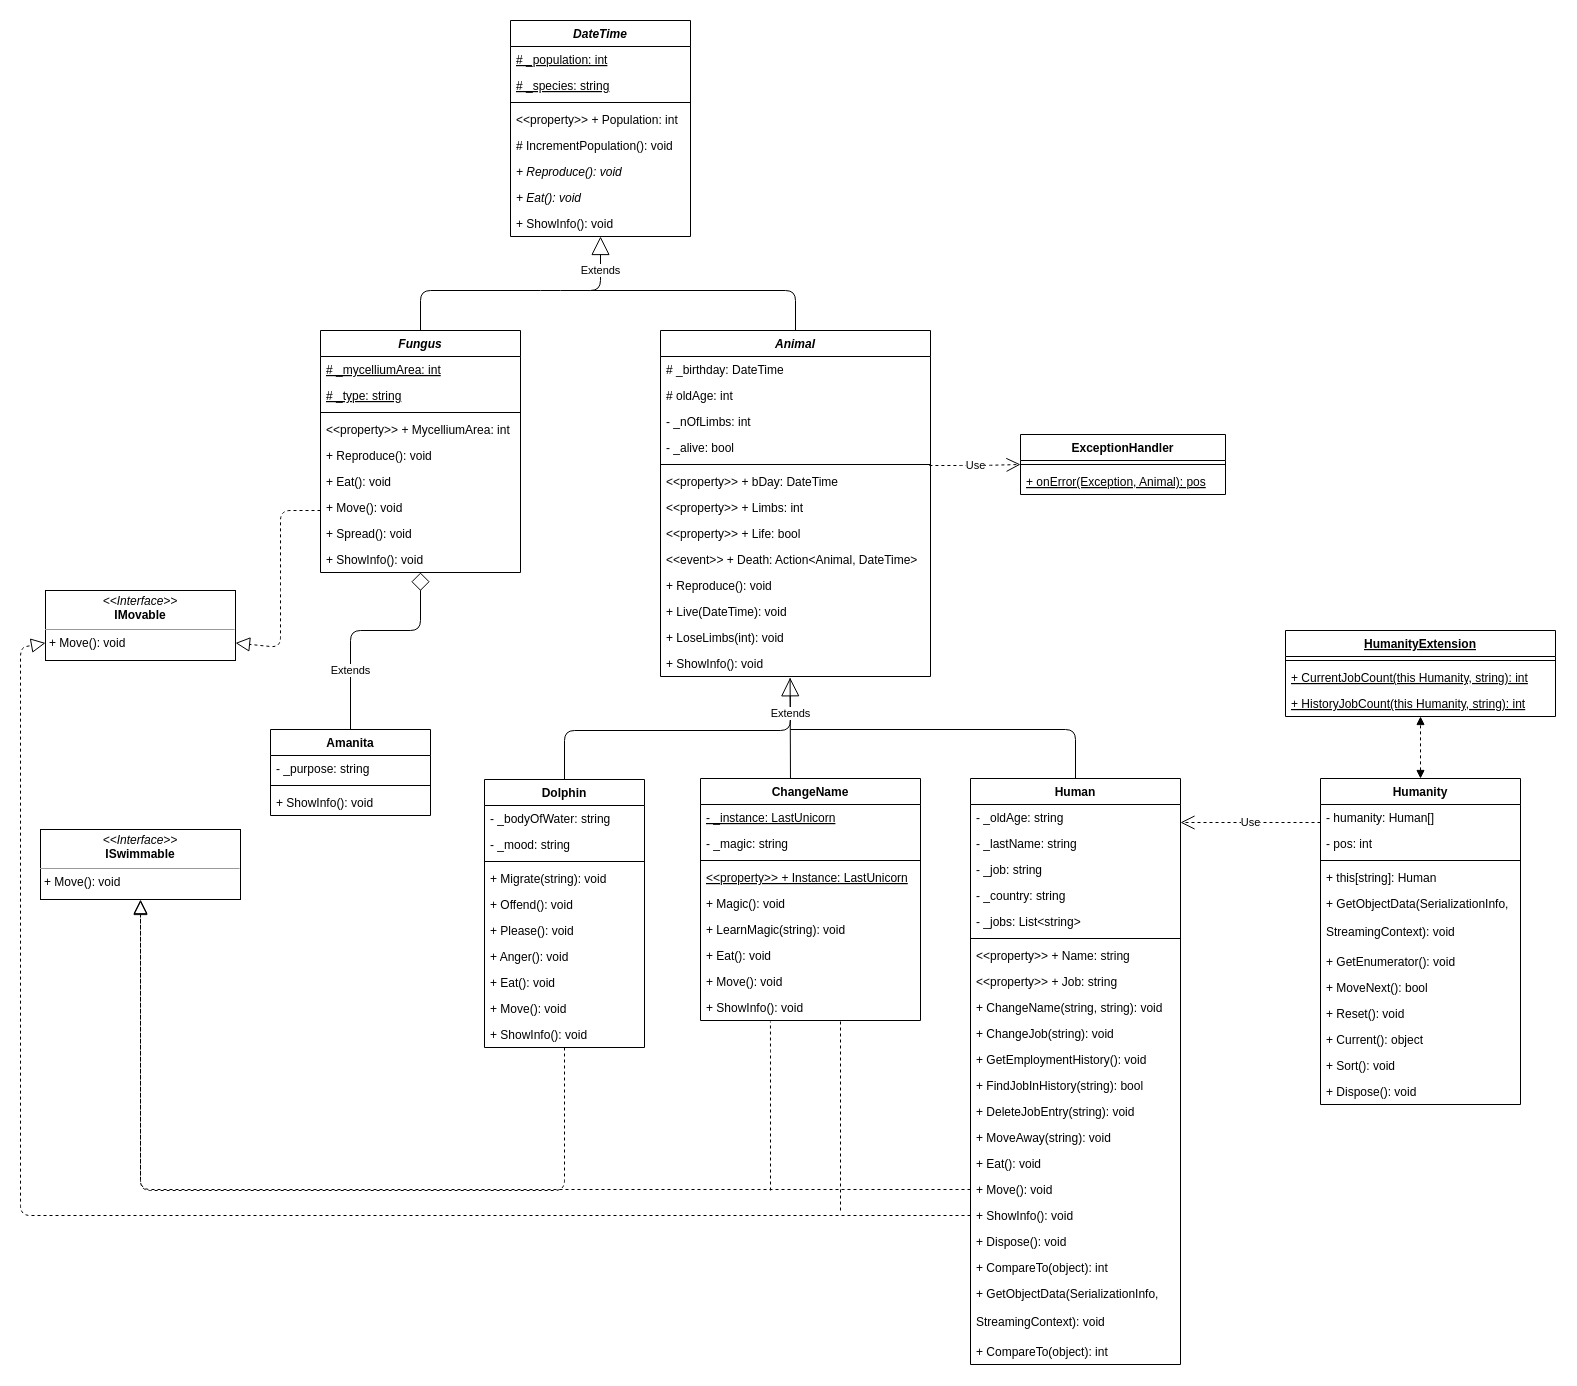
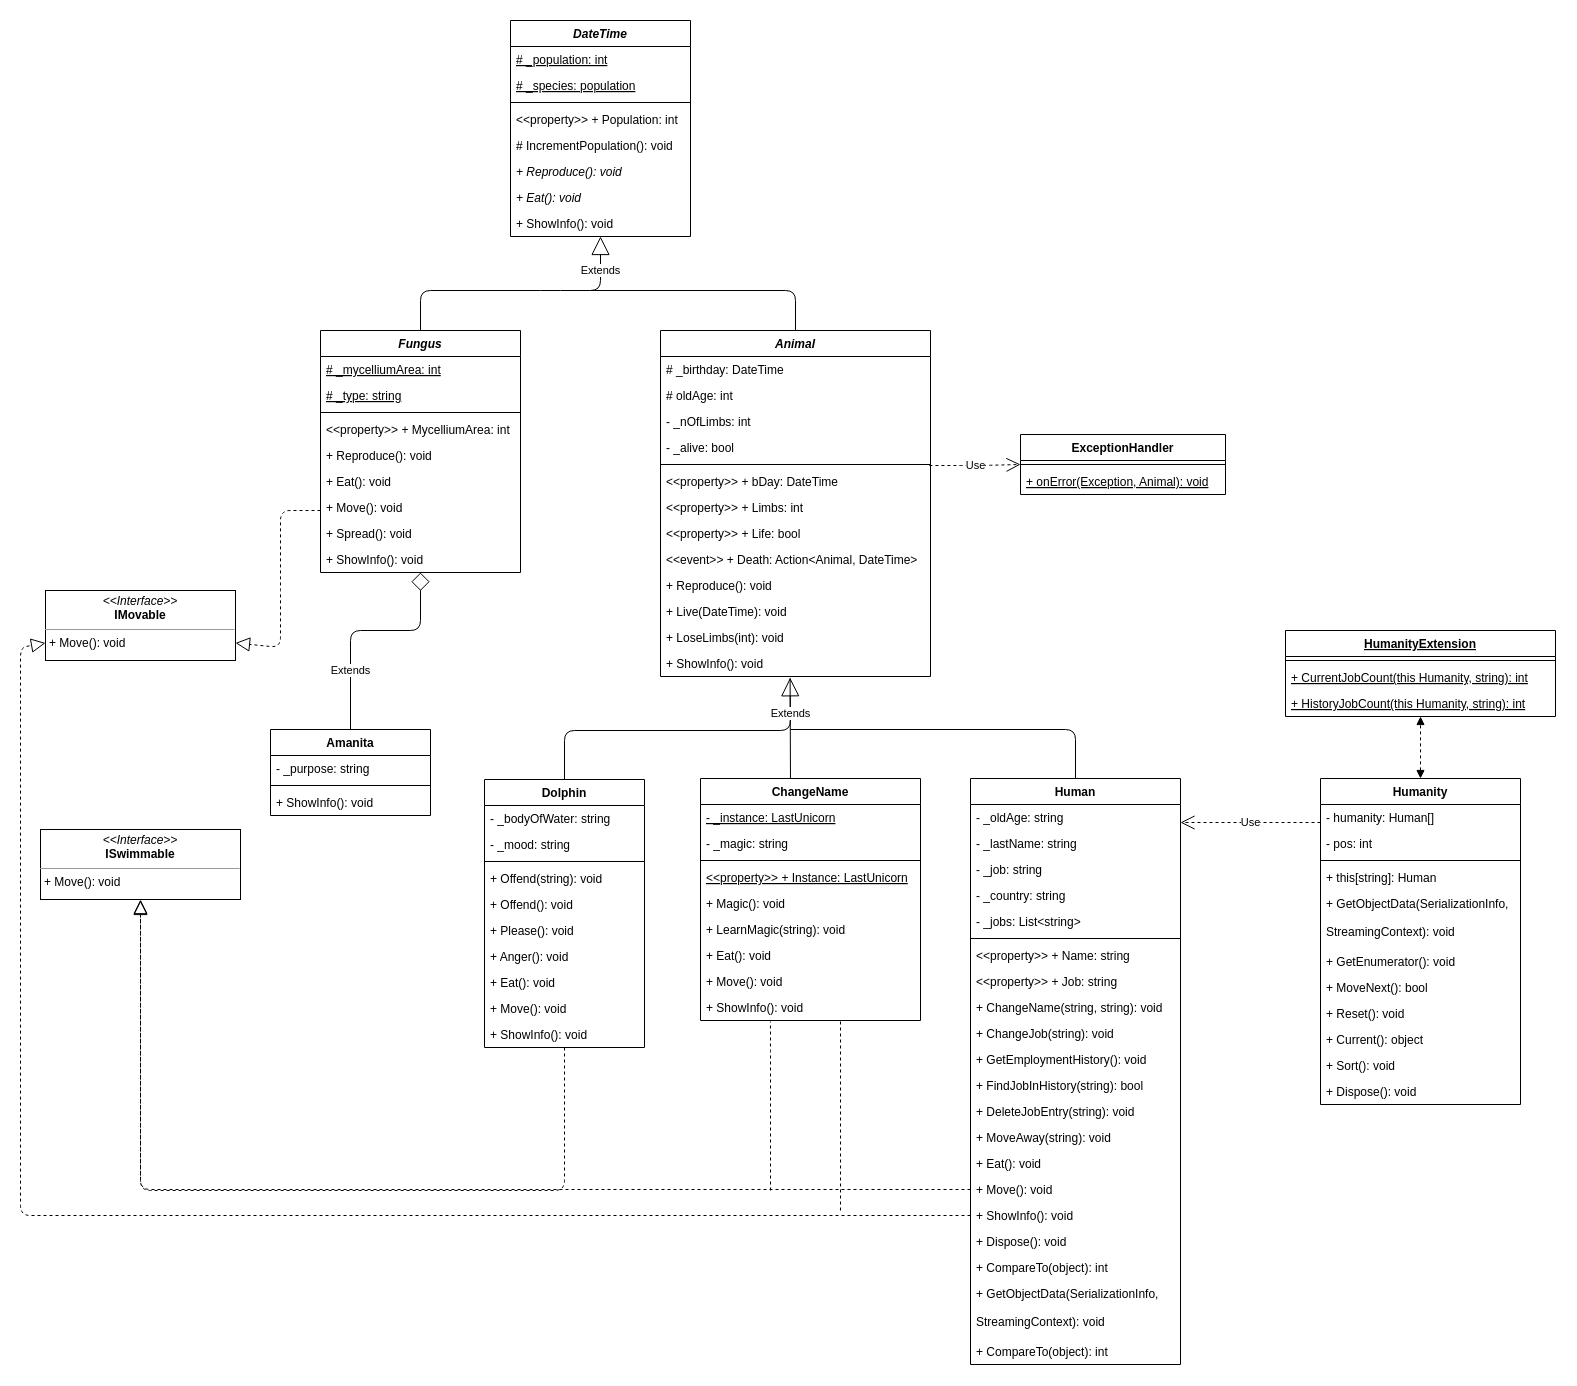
(569, 86) -> (581, 86)
(1124, 482) -> (1126, 482)
(558, 879) -> (556, 879)
